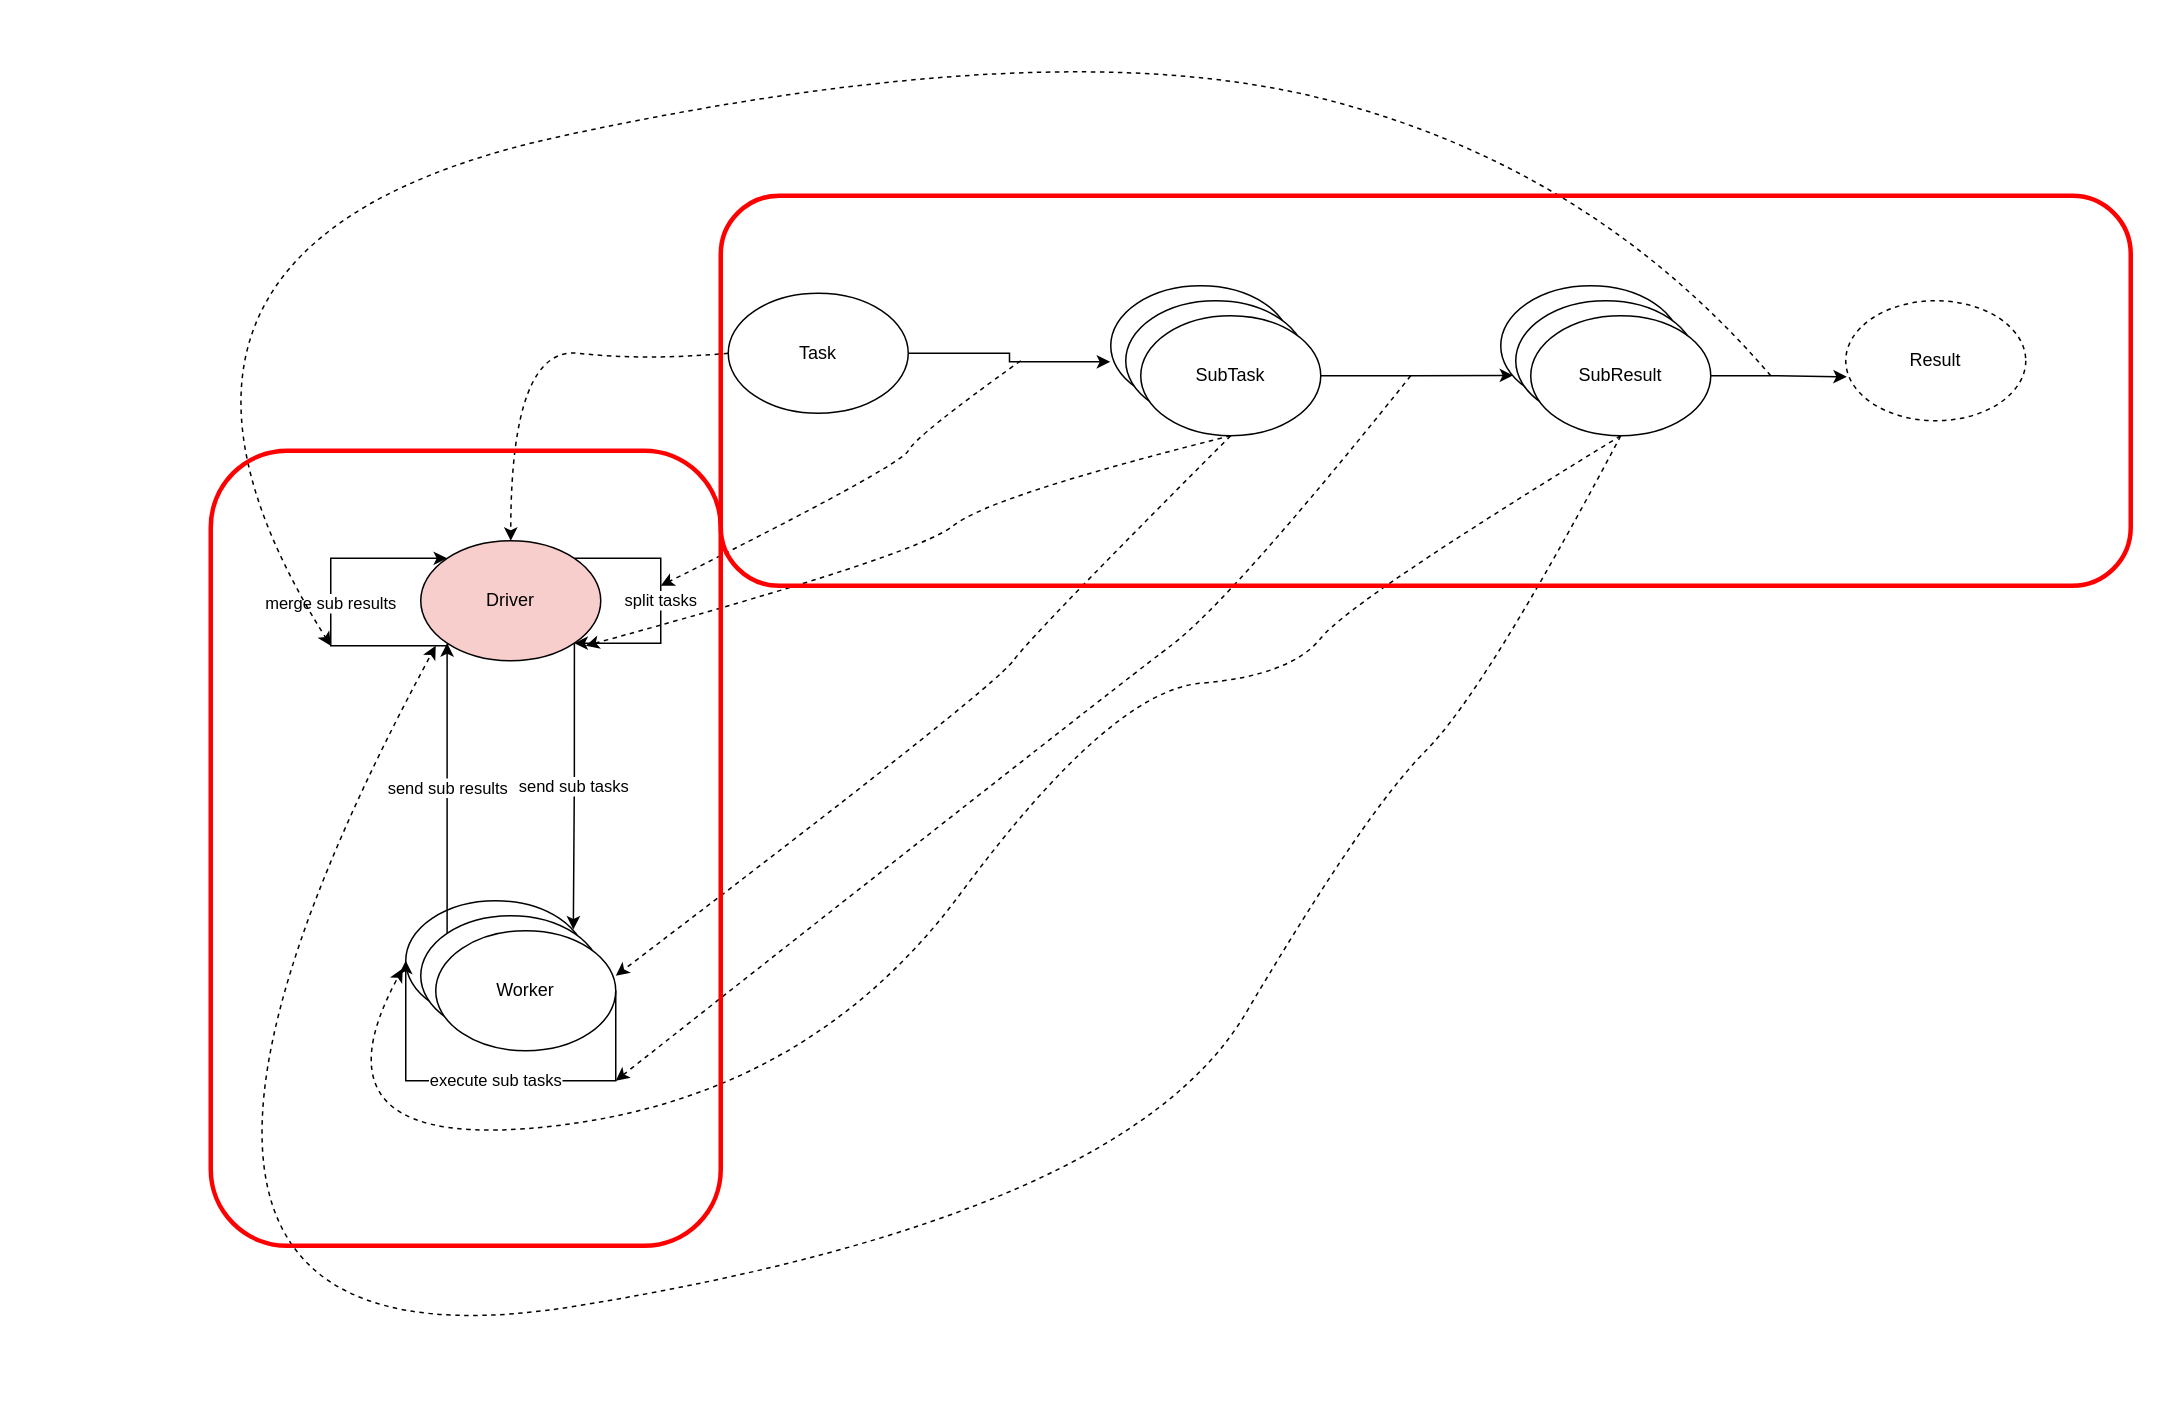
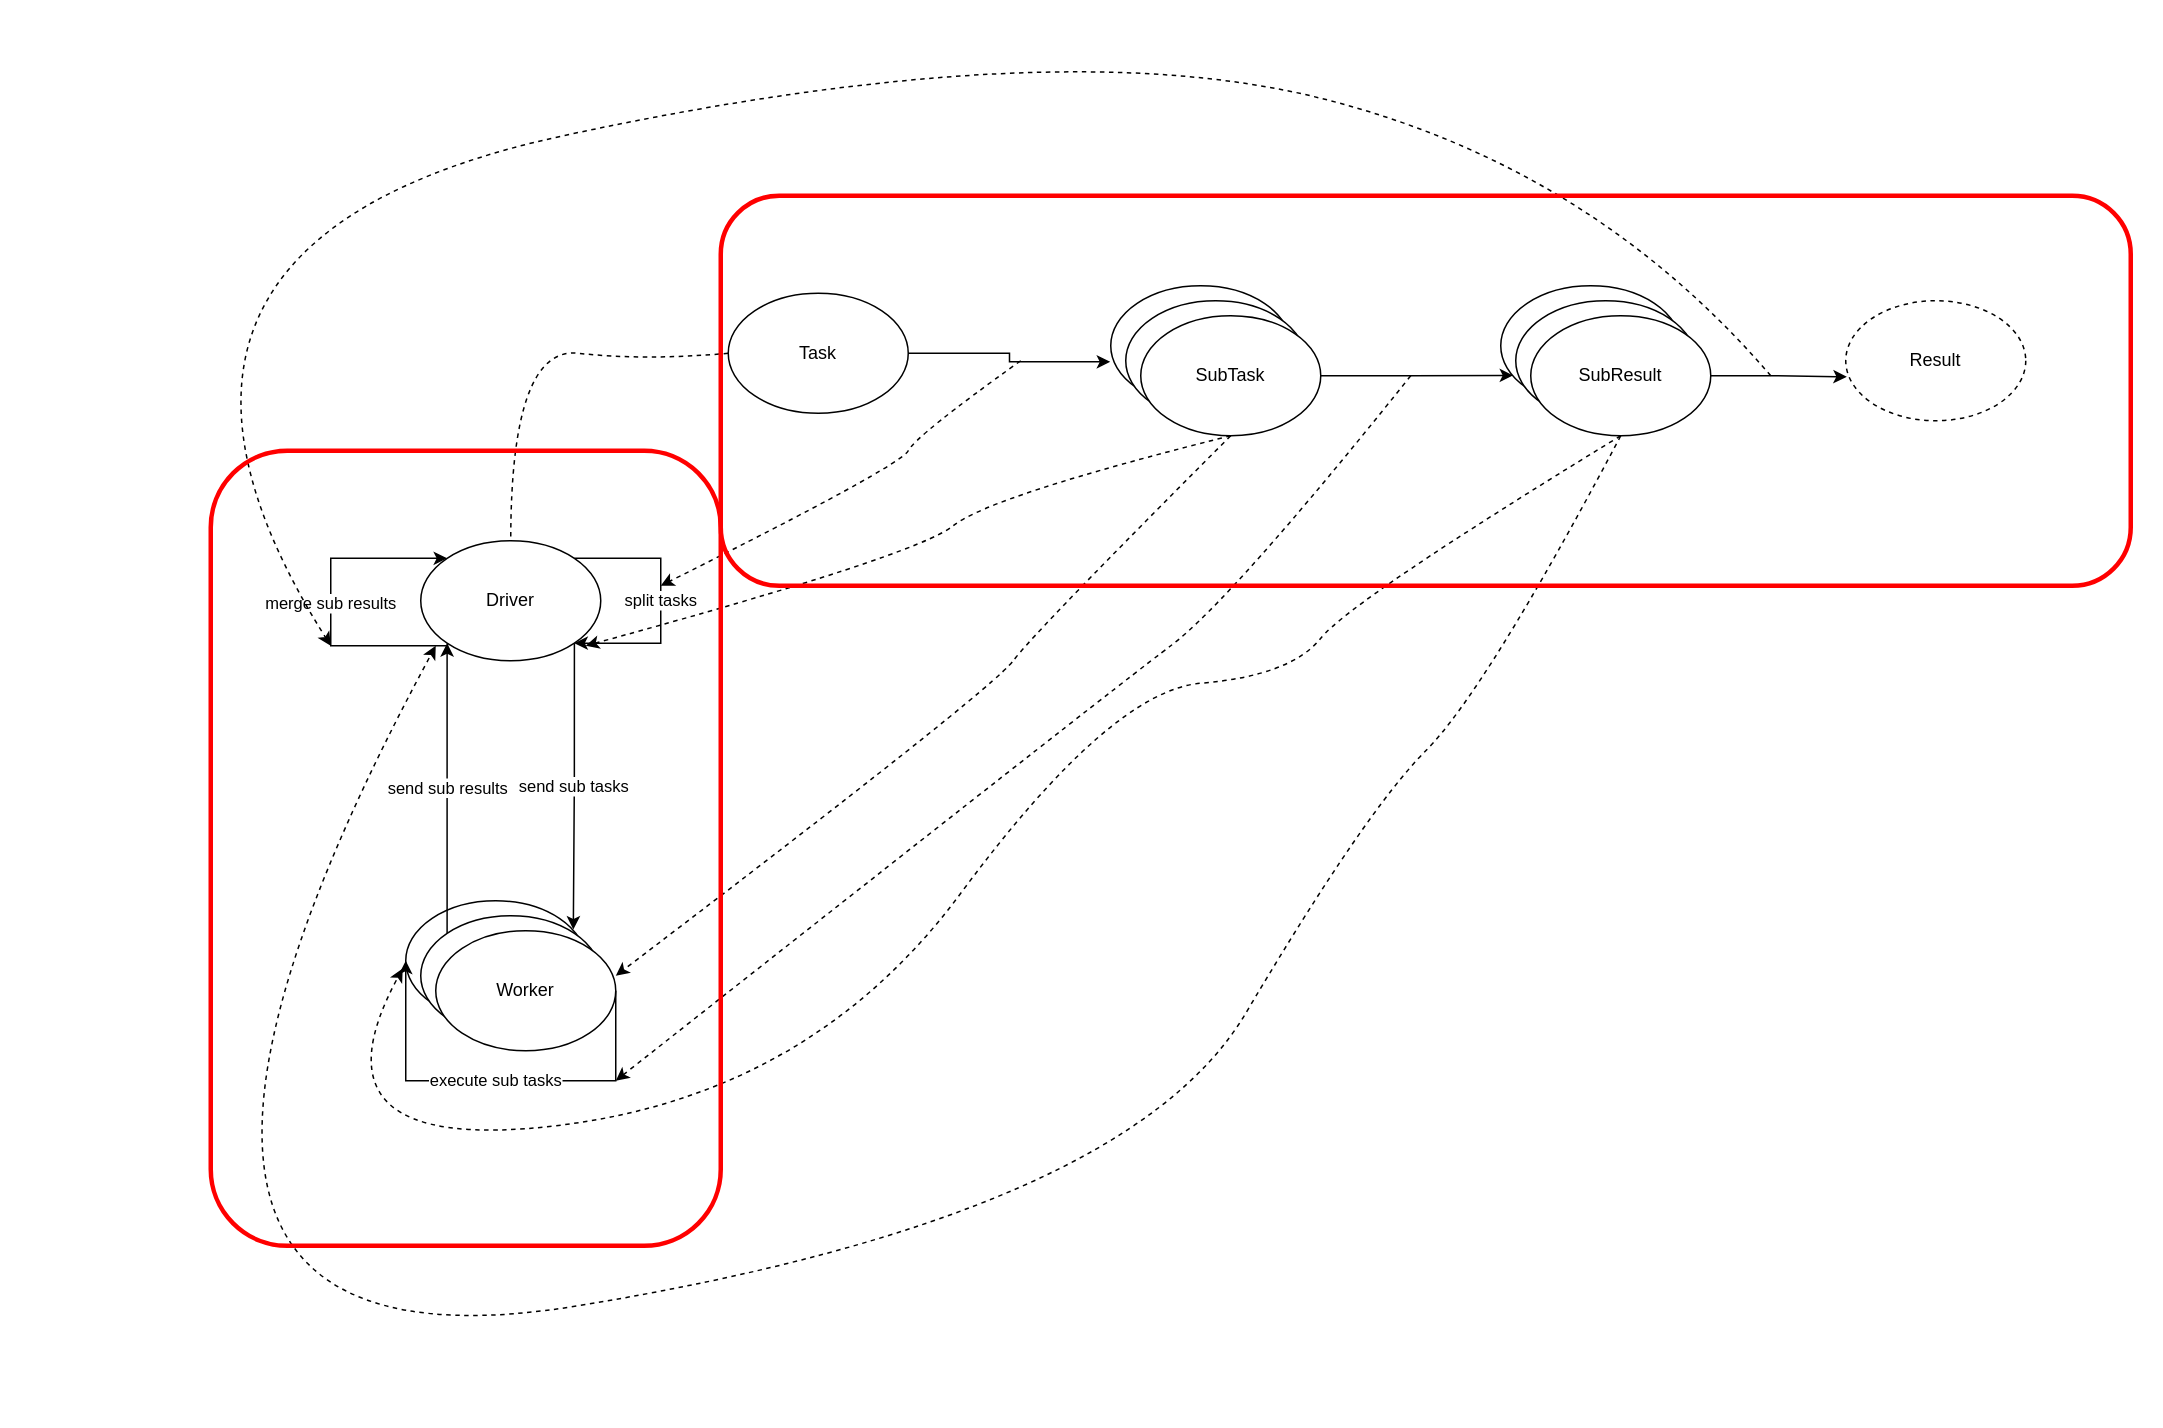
(511, 521) -> (511, 524)
(511, 601) -> (511, 601)
